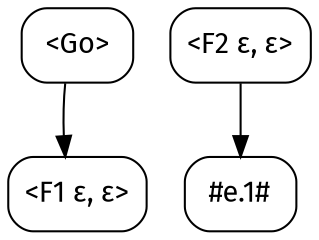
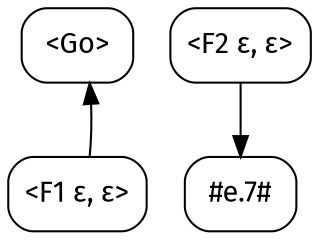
(64, 110) -> (91, 130)
(241, 194) -> (241, 194)
